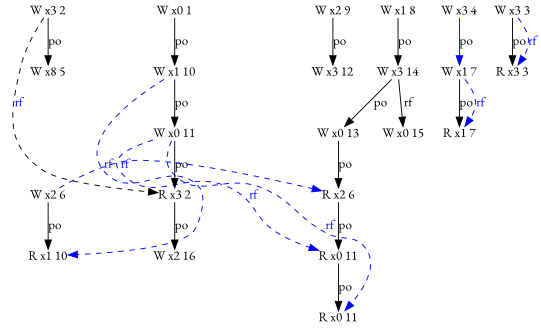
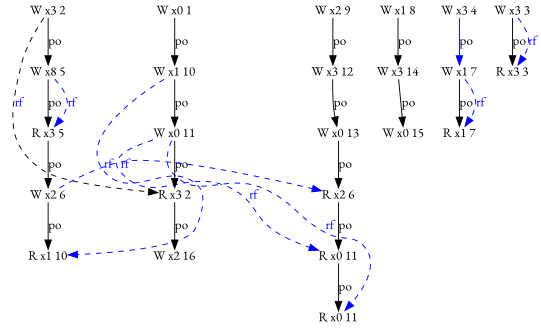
(372, 100) -> (333, 98)
(409, 103) -> (409, 103)
none -> (48, 134)
